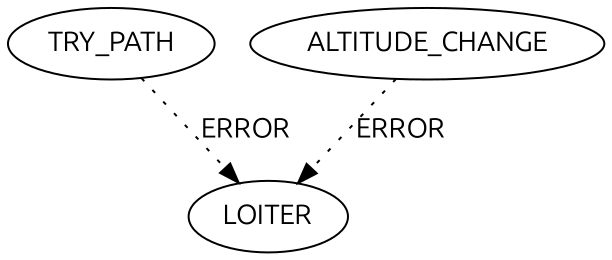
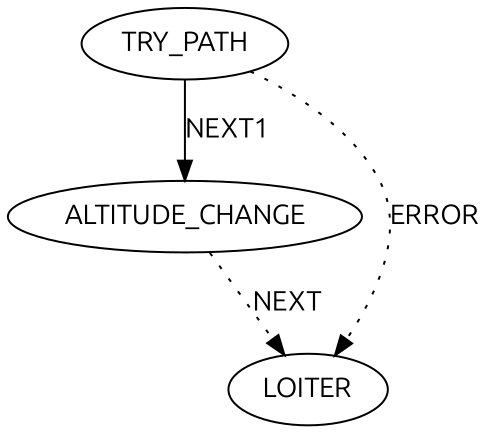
none -> (185, 120)
(401, 130) -> (287, 303)
